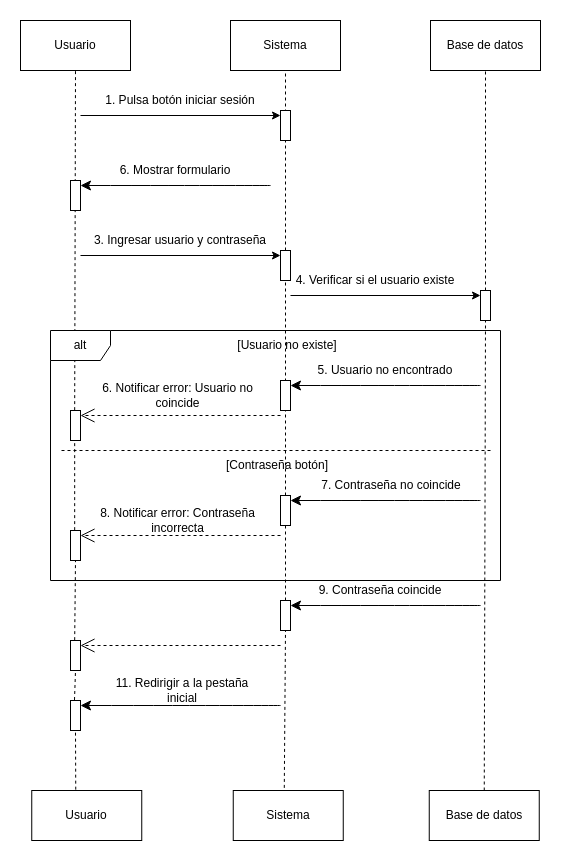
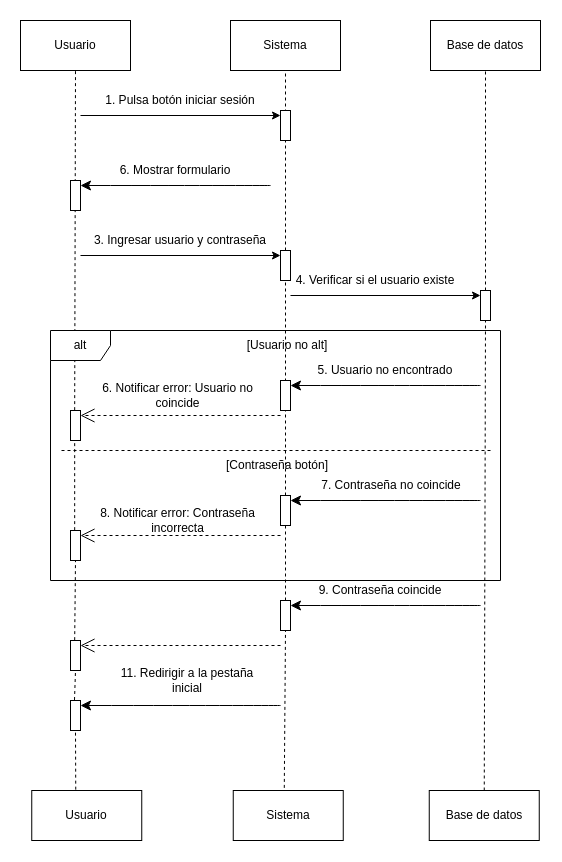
(288, 346) -> (288, 346)
(182, 691) -> (187, 681)
